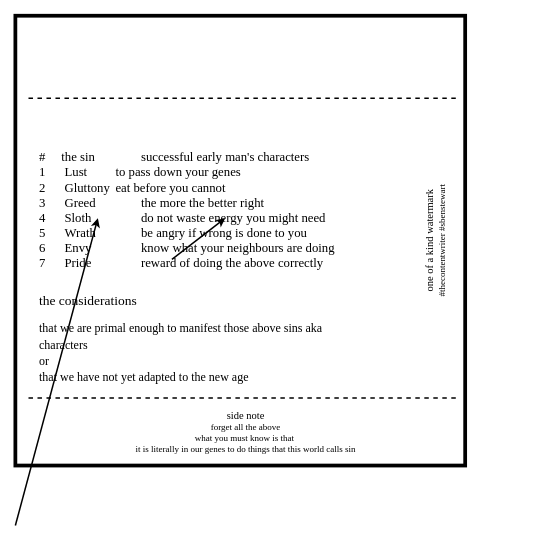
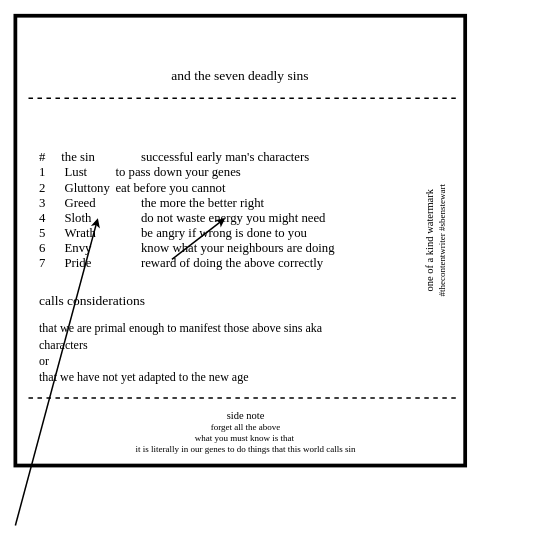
none -> (240, 75)
(102, 300) -> (106, 300)
